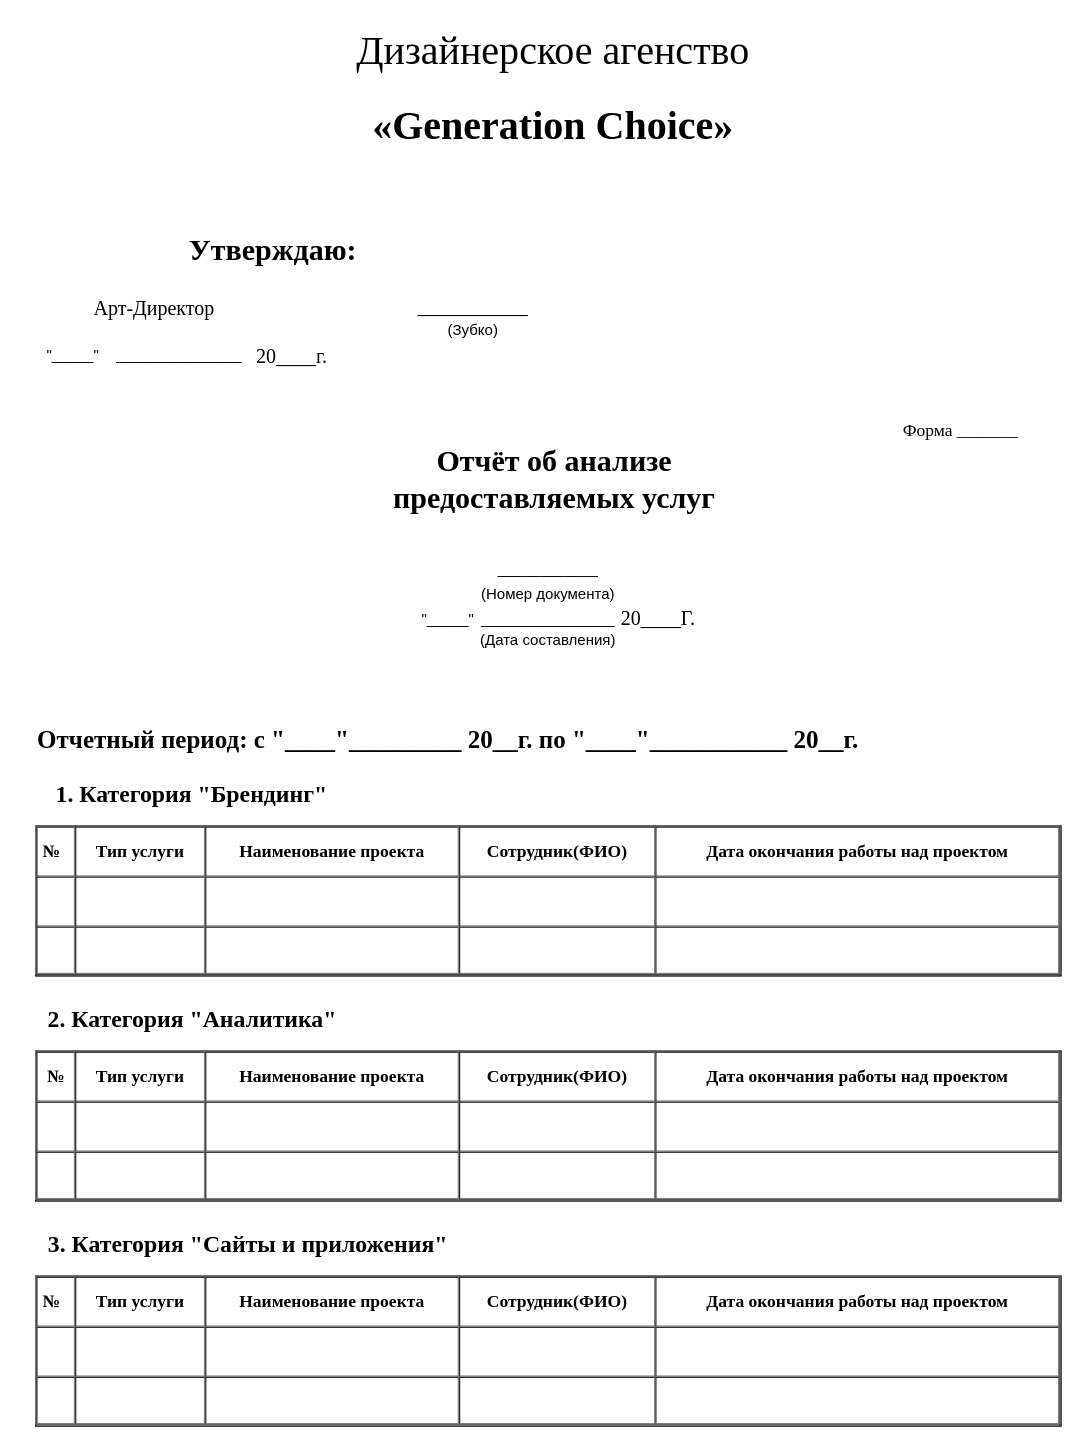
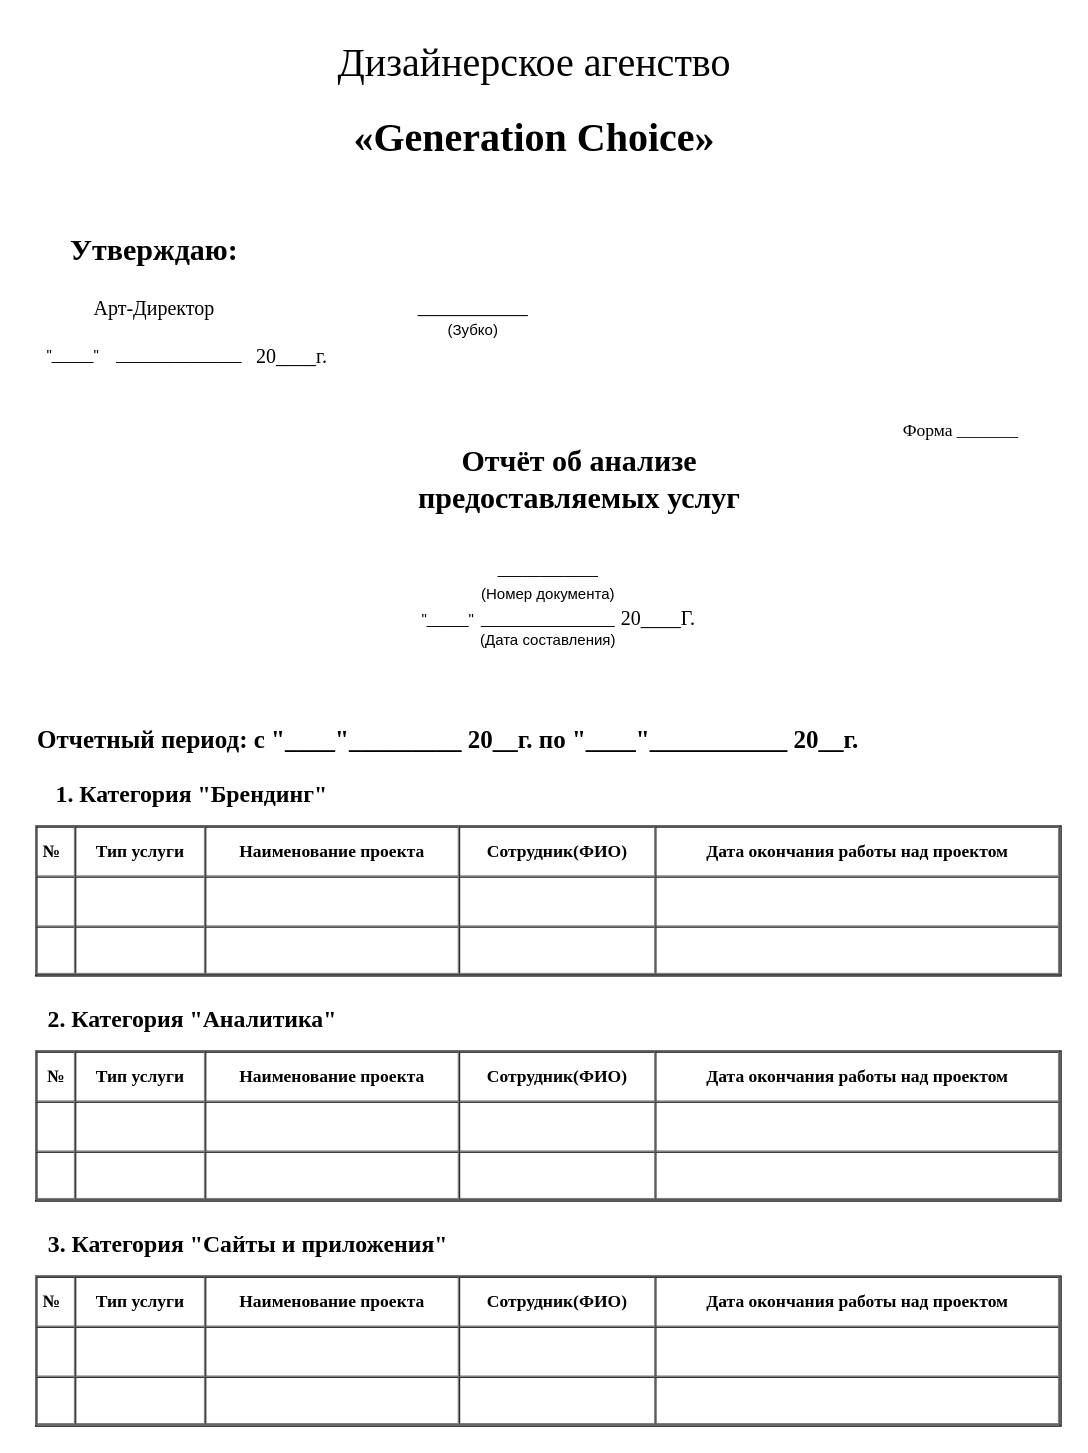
(553, 88) -> (534, 101)
(273, 251) -> (154, 251)
(554, 479) -> (579, 479)
